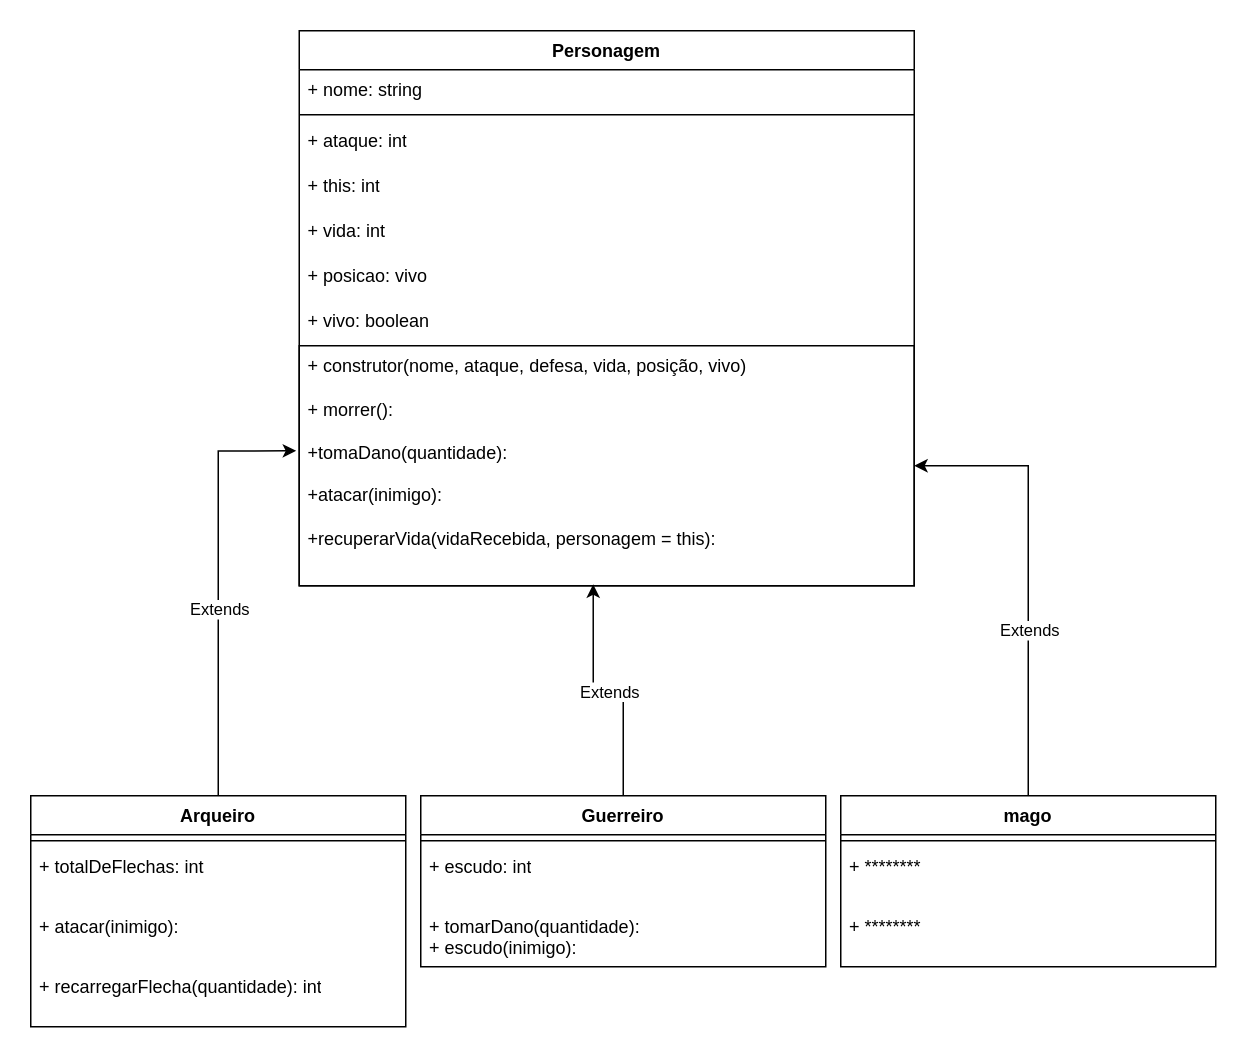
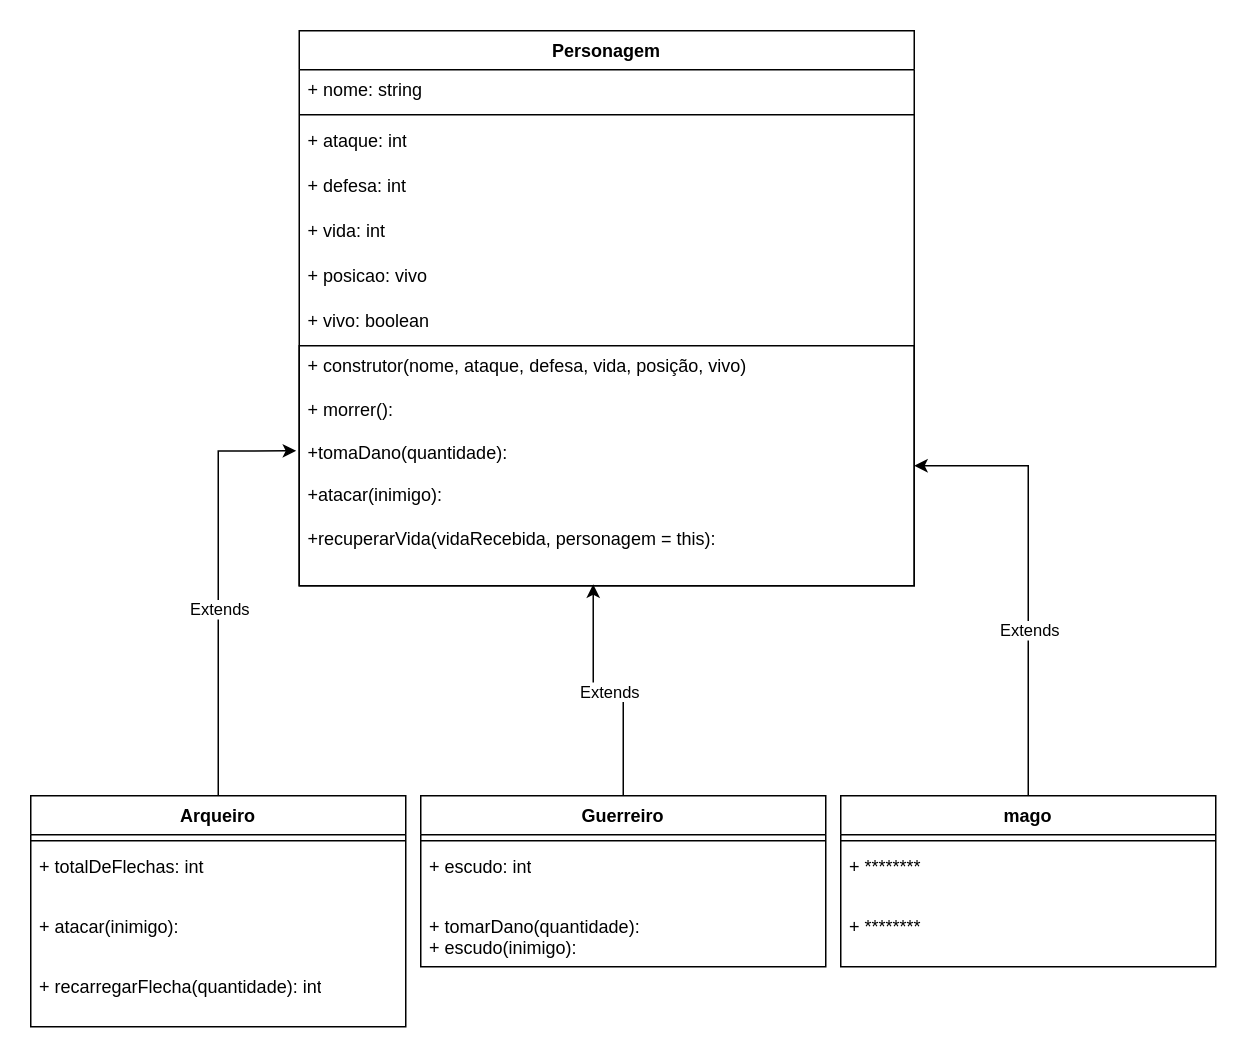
(352, 187) -> (364, 187)
